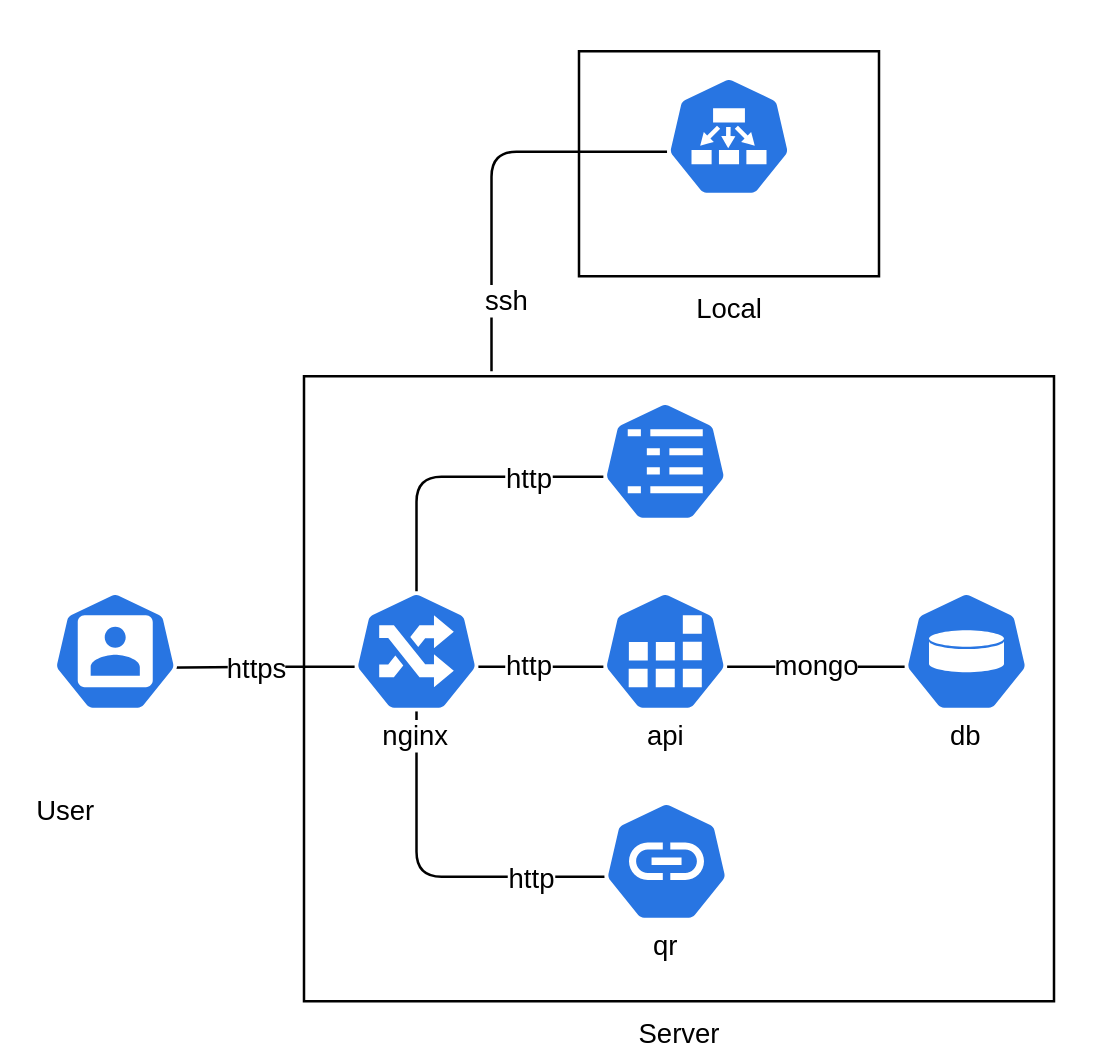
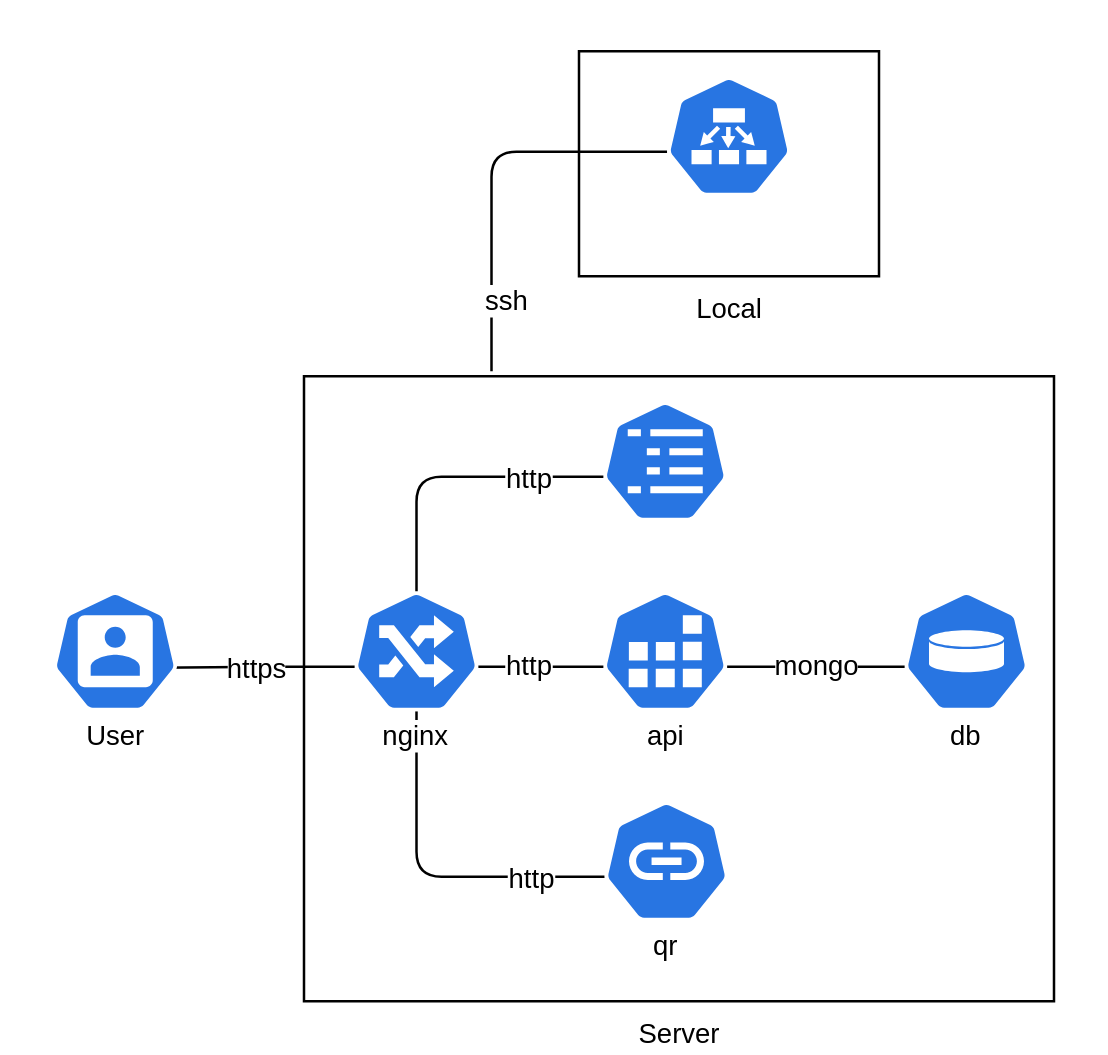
(65, 811) -> (115, 736)
